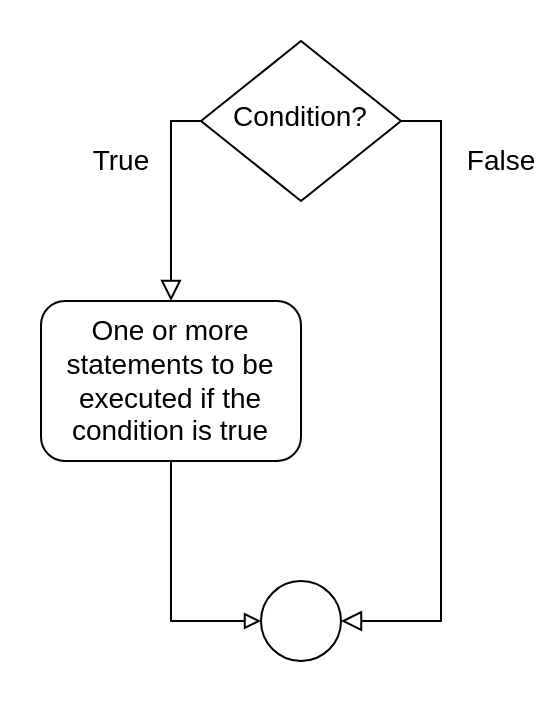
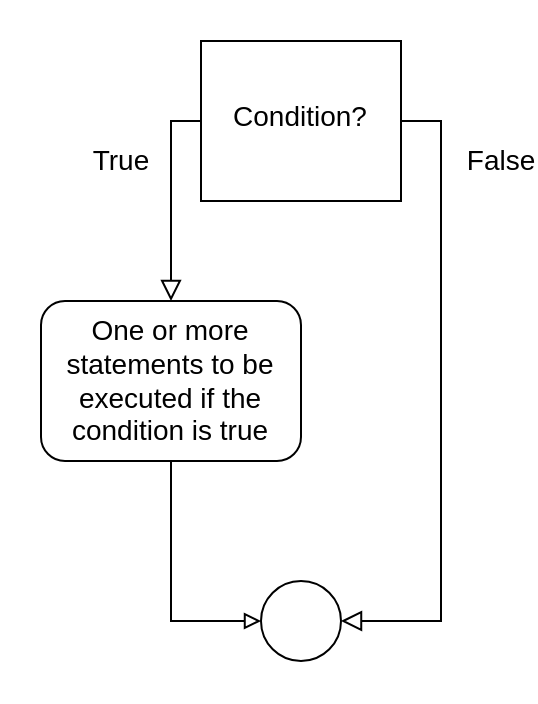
(301, 121) -> (301, 121)
